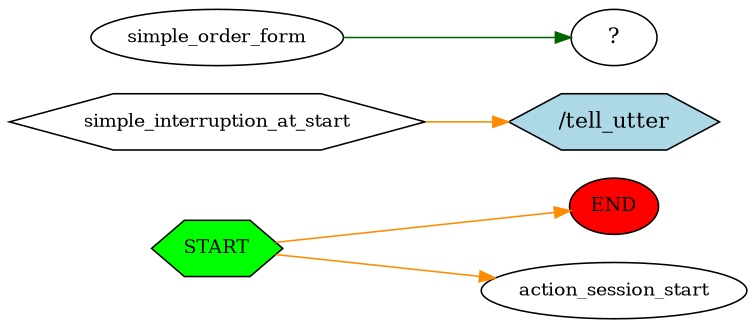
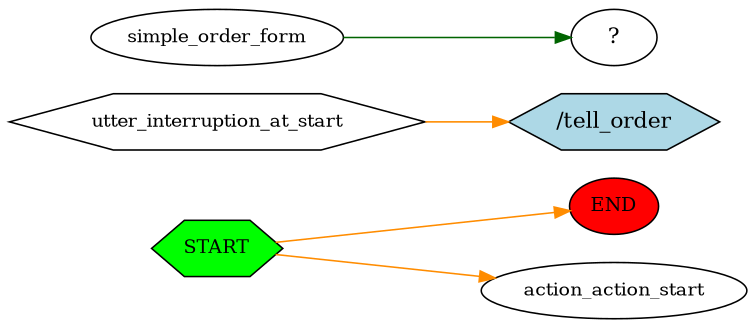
(217, 122) -> (217, 122)
(614, 122) -> (614, 122)
(614, 291) -> (614, 291)
